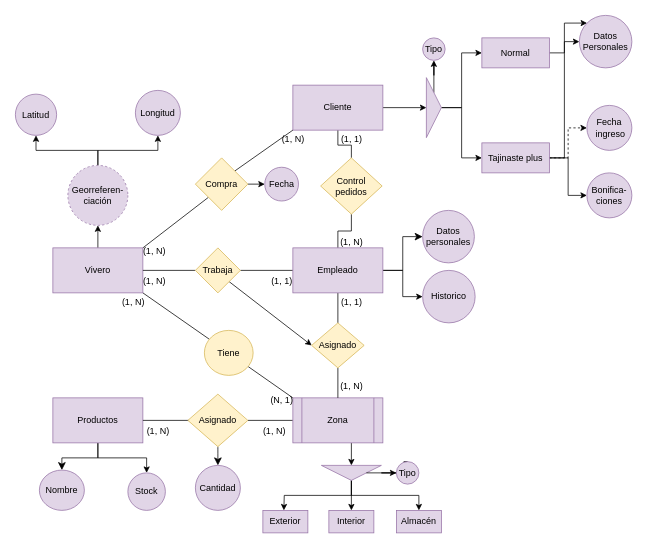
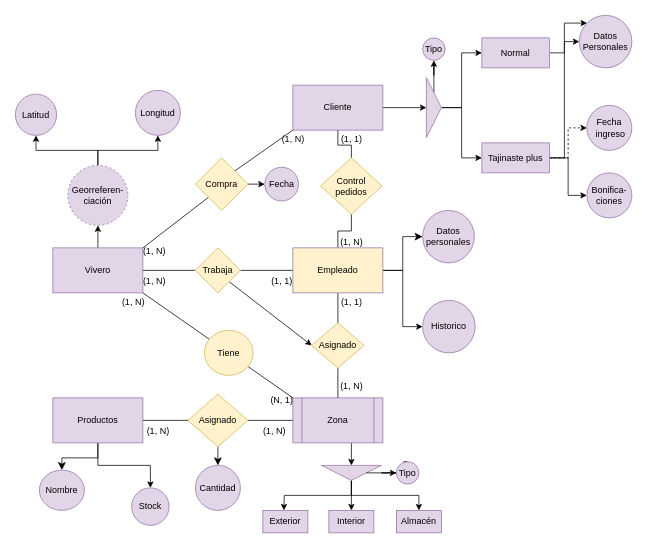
(338, 270) -> (338, 270)
(449, 297) -> (449, 327)
(147, 492) -> (150, 507)
